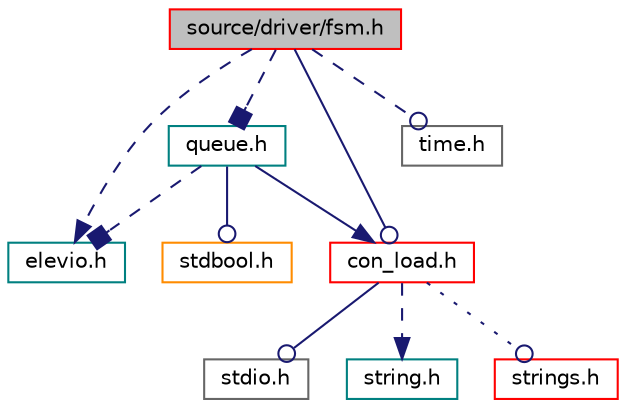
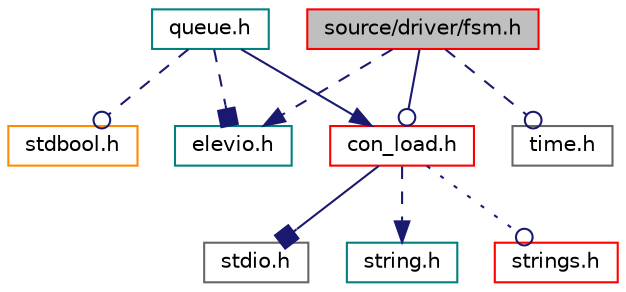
(261, 78) -> none
(227, 196) -> (148, 82)
(336, 315) -> (338, 197)
